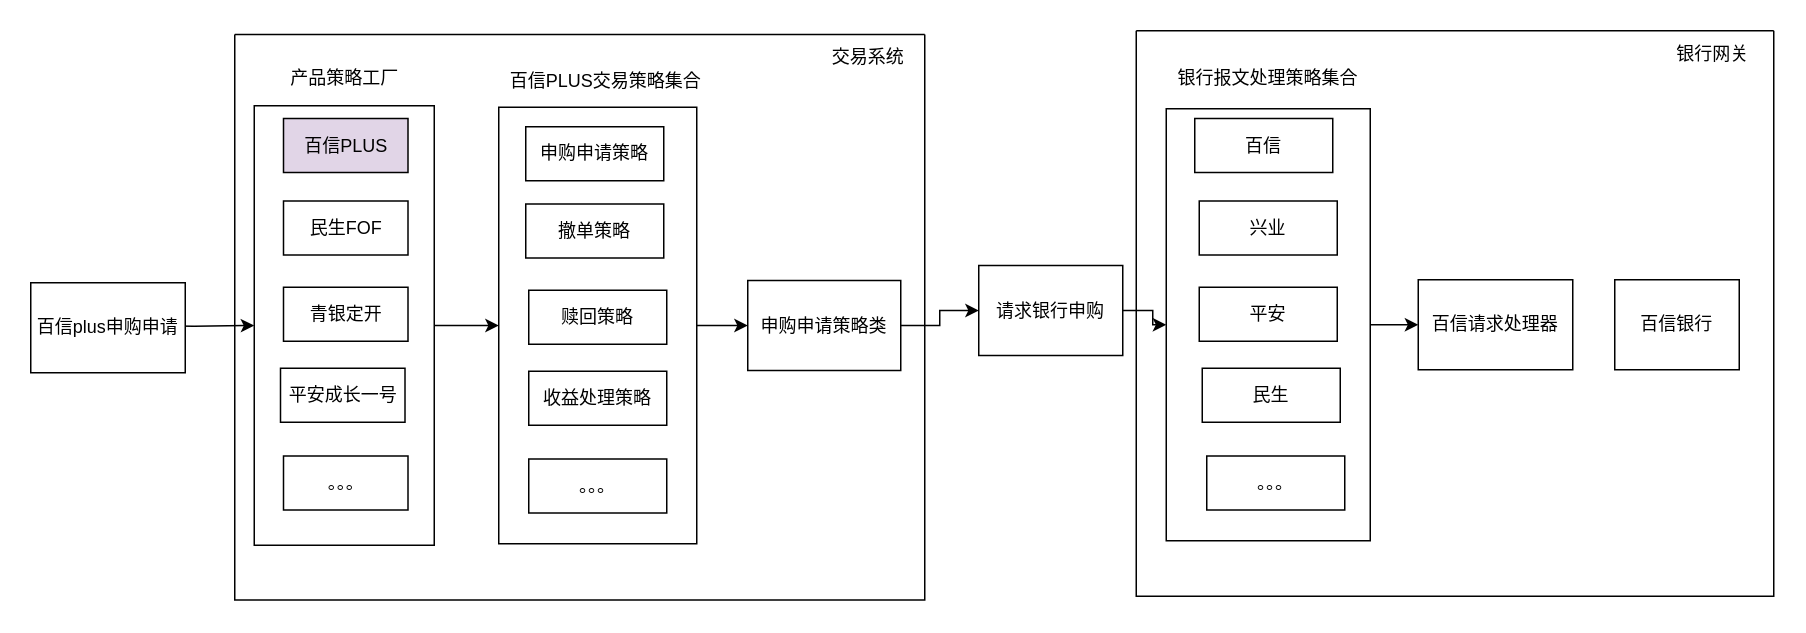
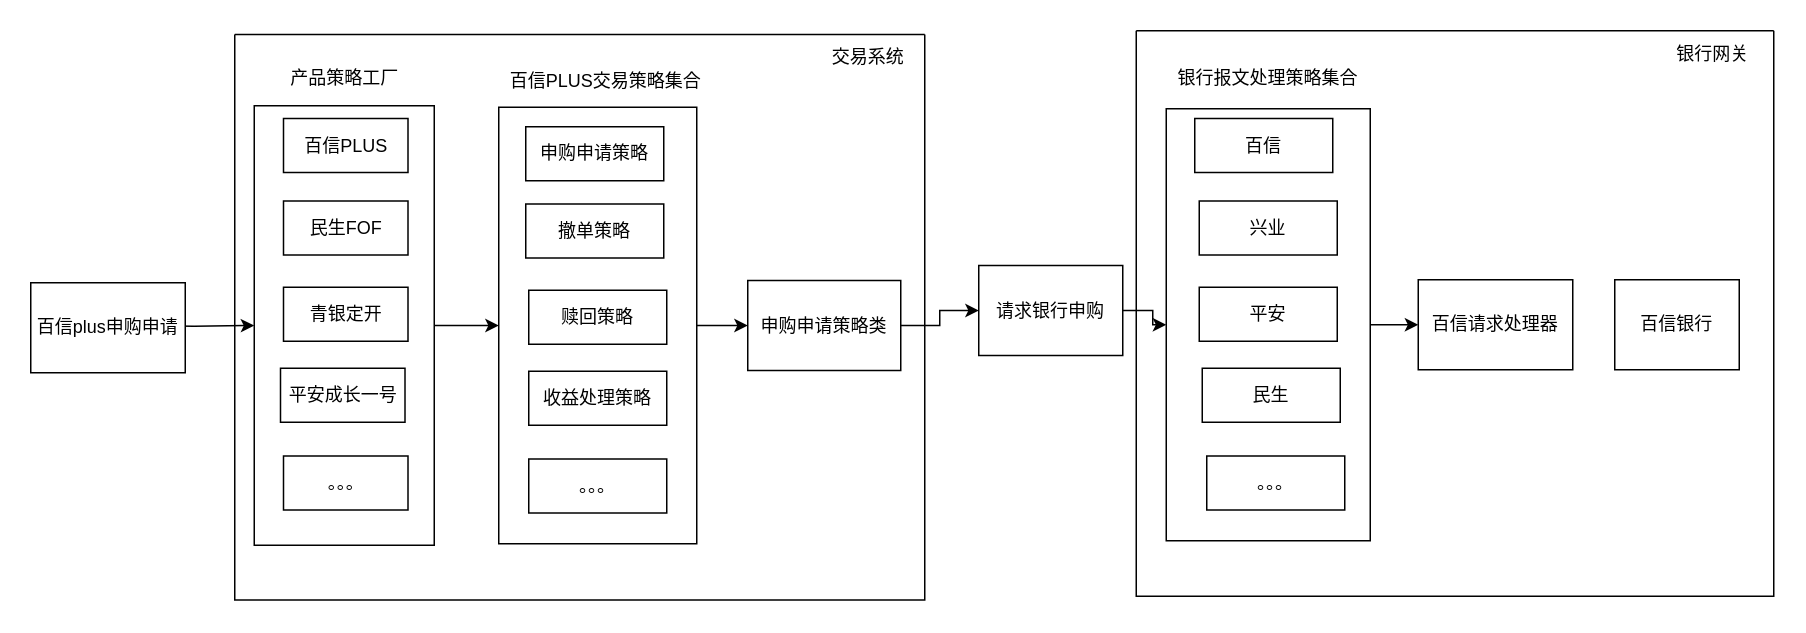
(346, 146) -> (346, 146)
